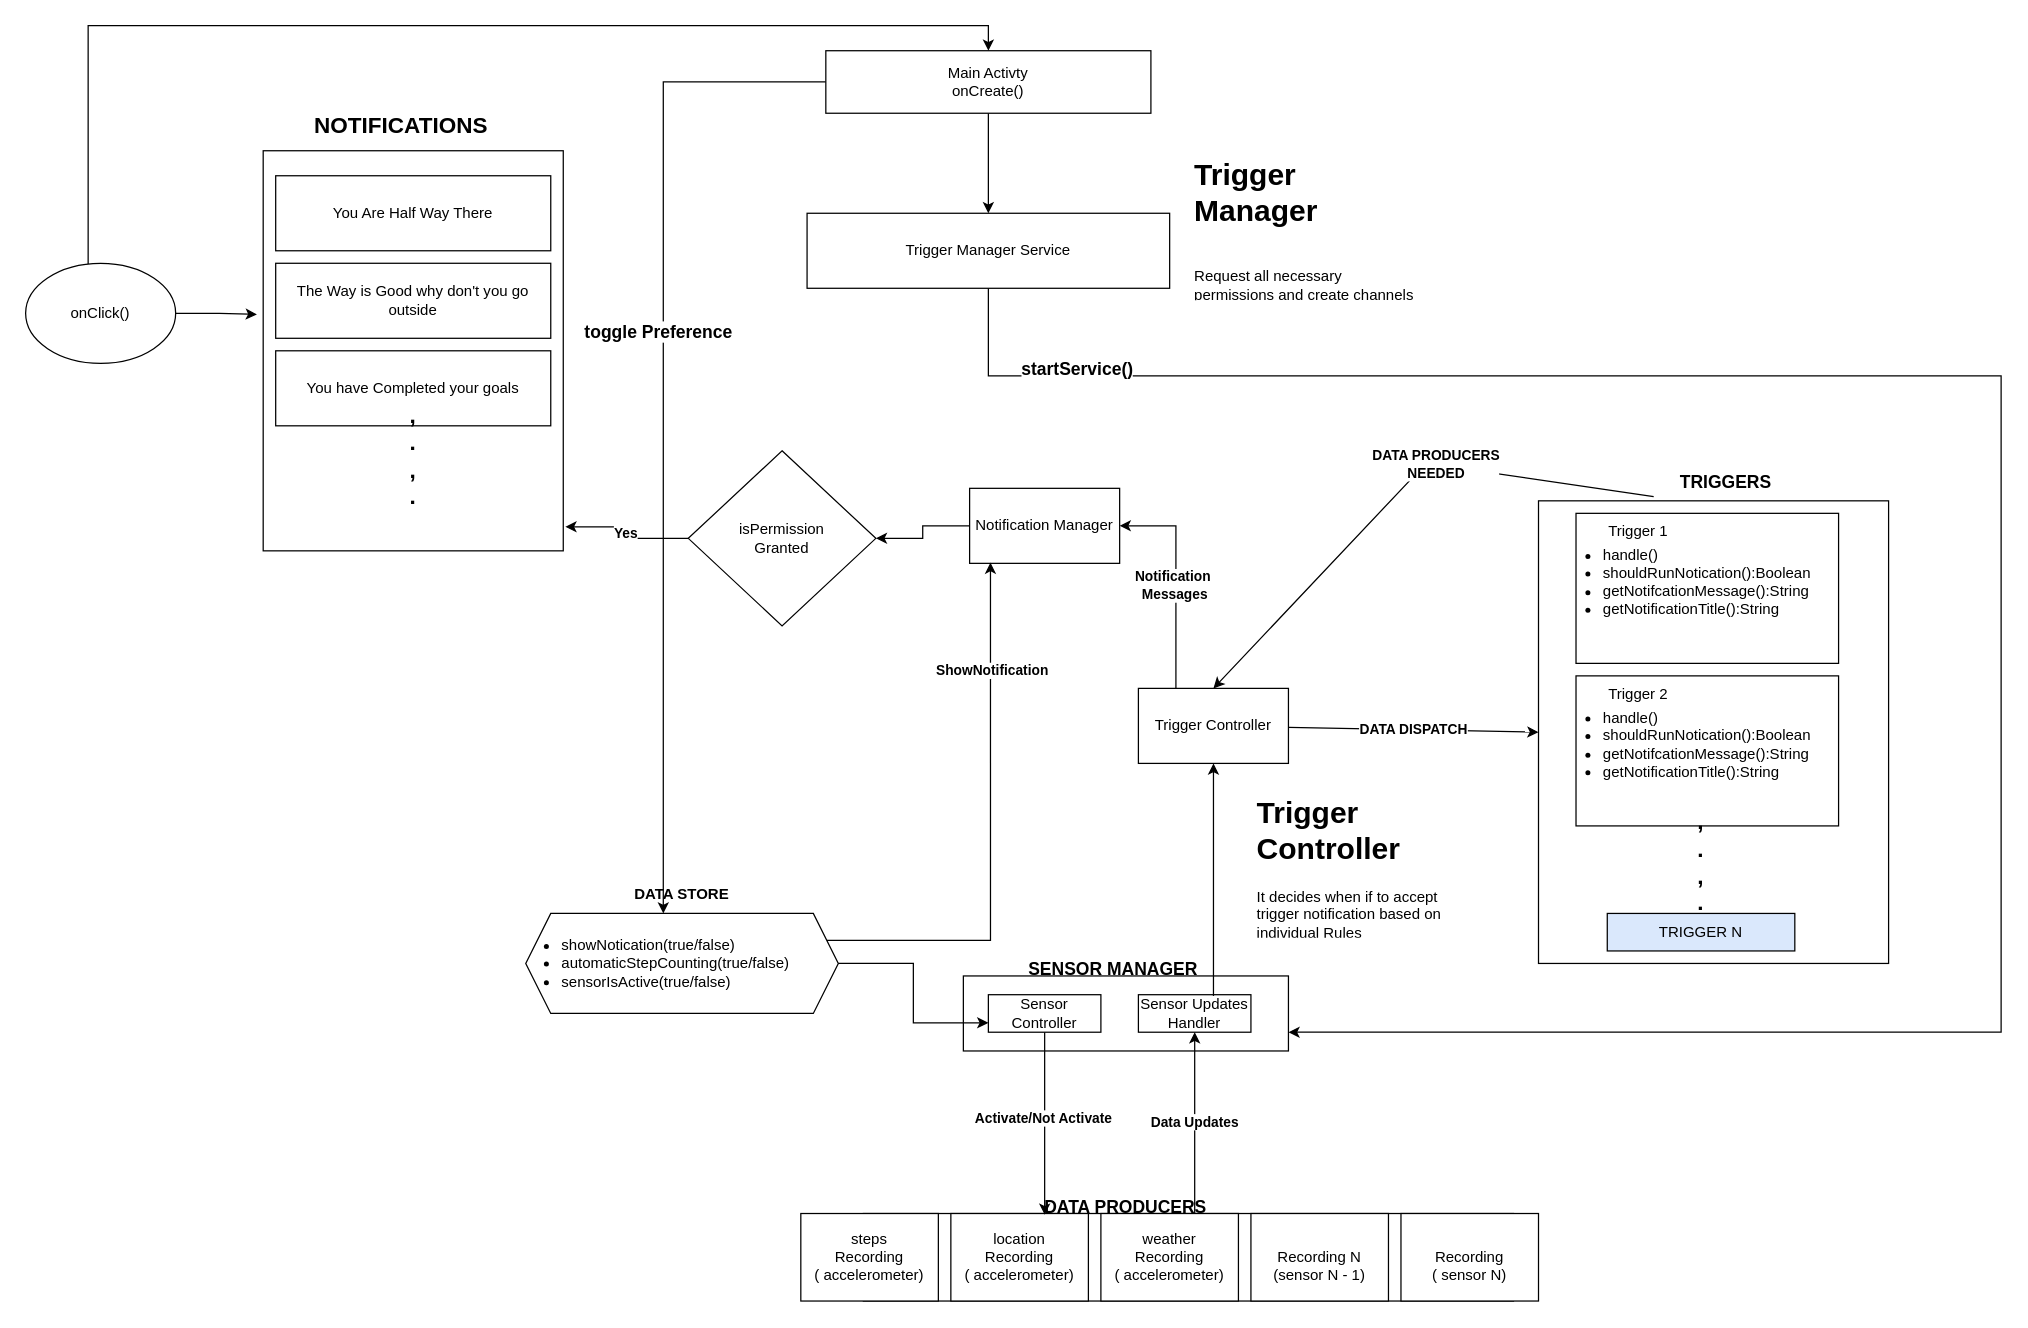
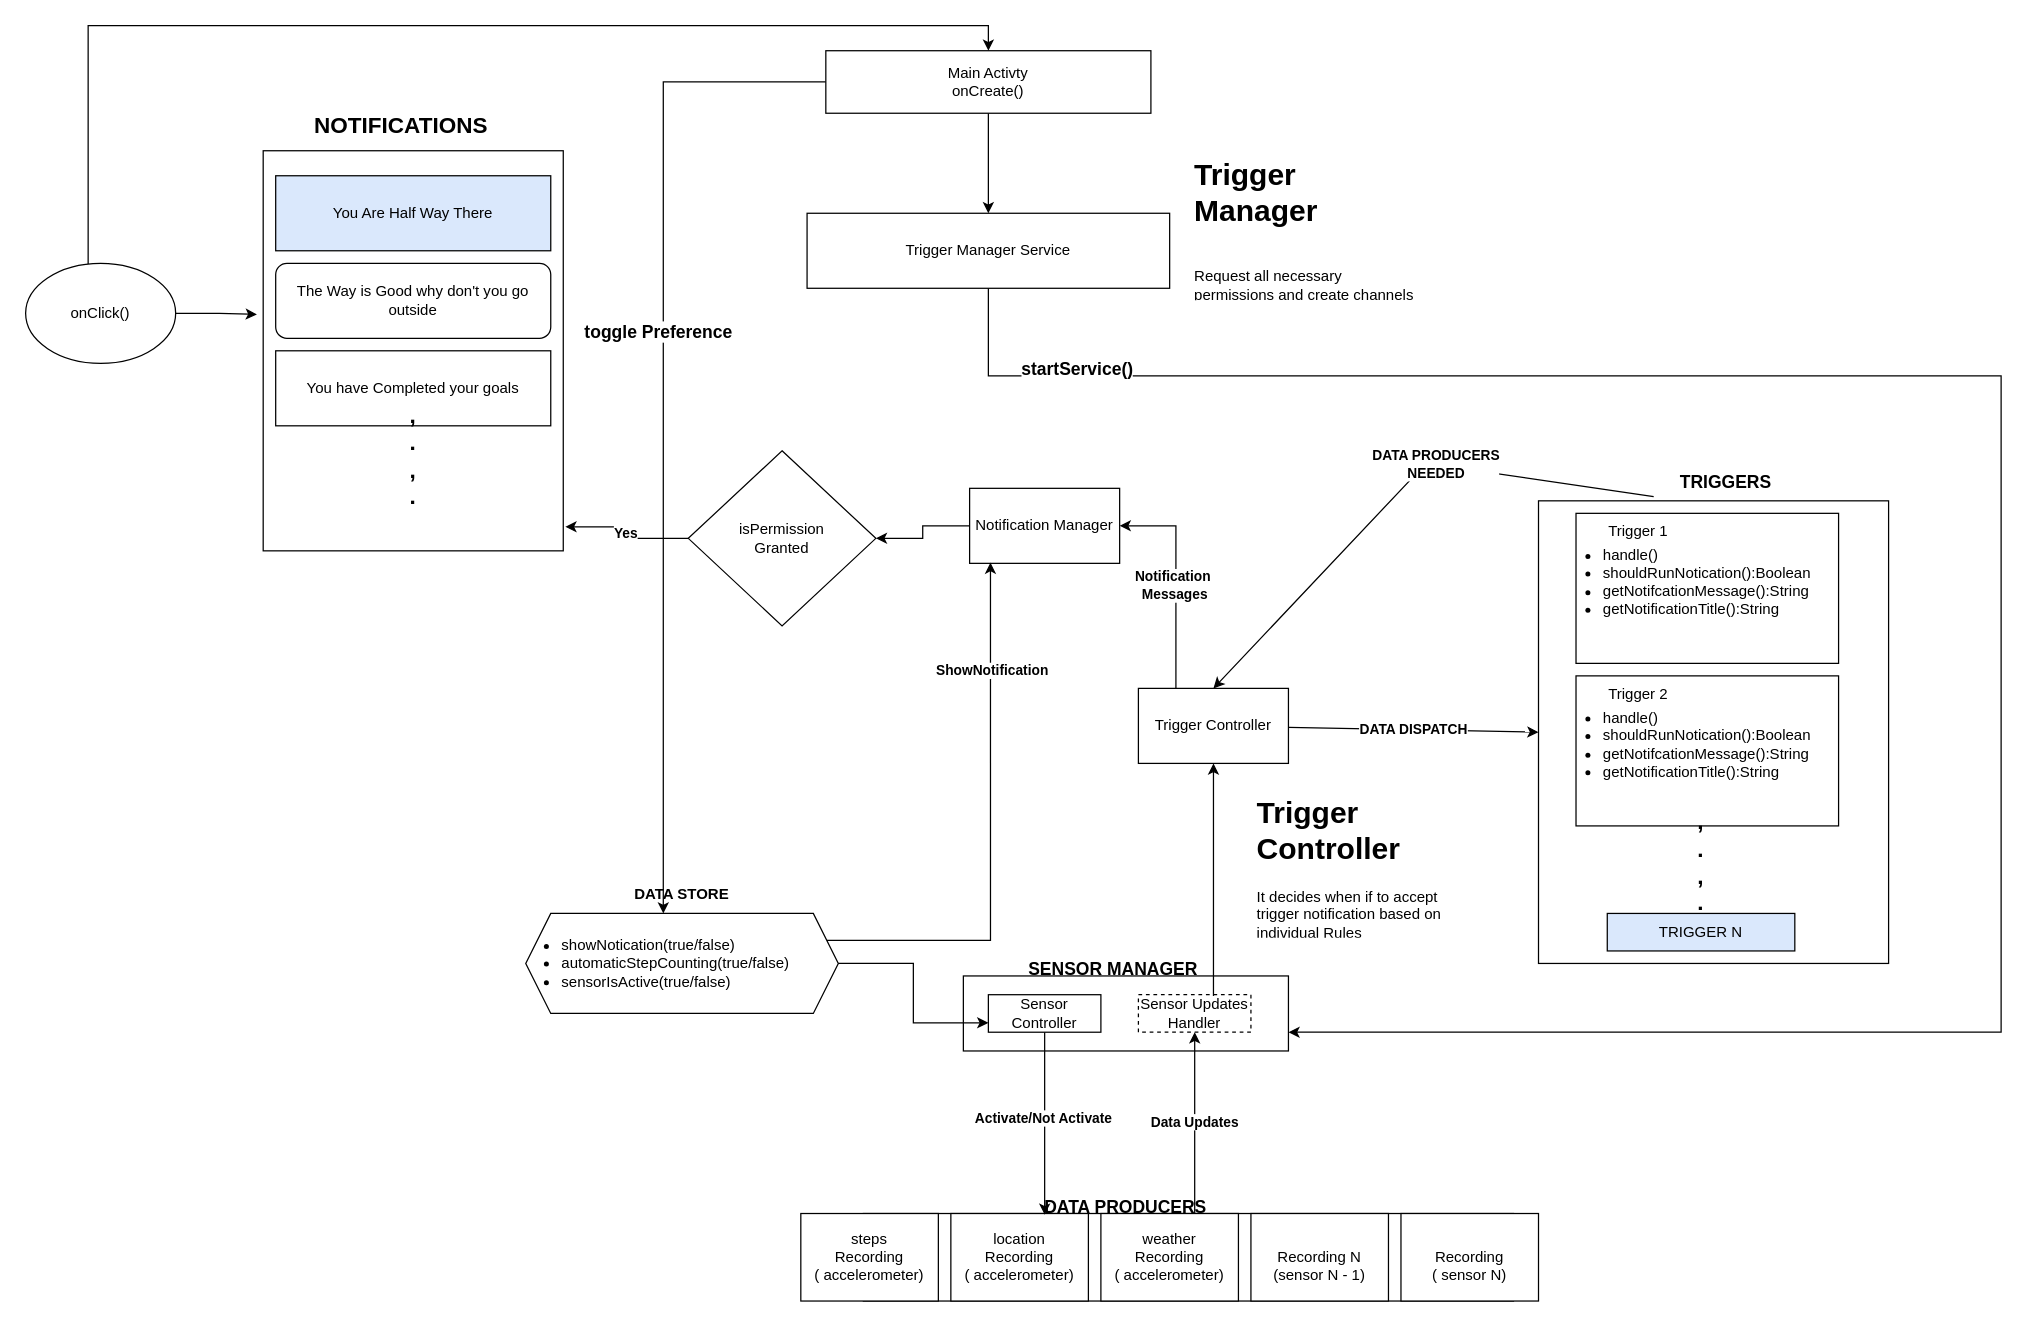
(413, 213) -> (413, 213)
(413, 301) -> (413, 301)
(1194, 1013) -> (1194, 1013)
